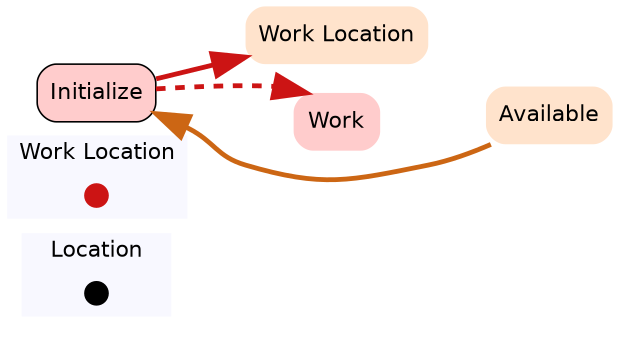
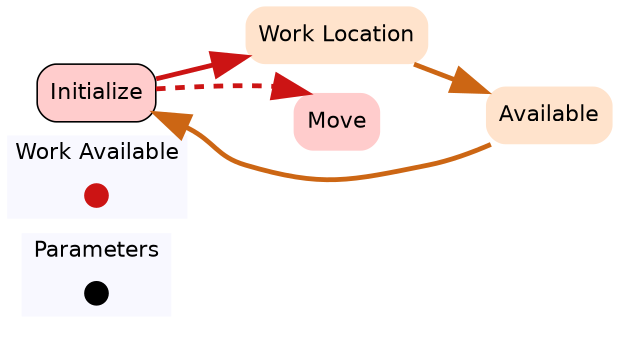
none -> (435, 72)
(337, 122) -> (337, 122)
(98, 153) -> (98, 153)
(97, 251) -> (97, 251)
